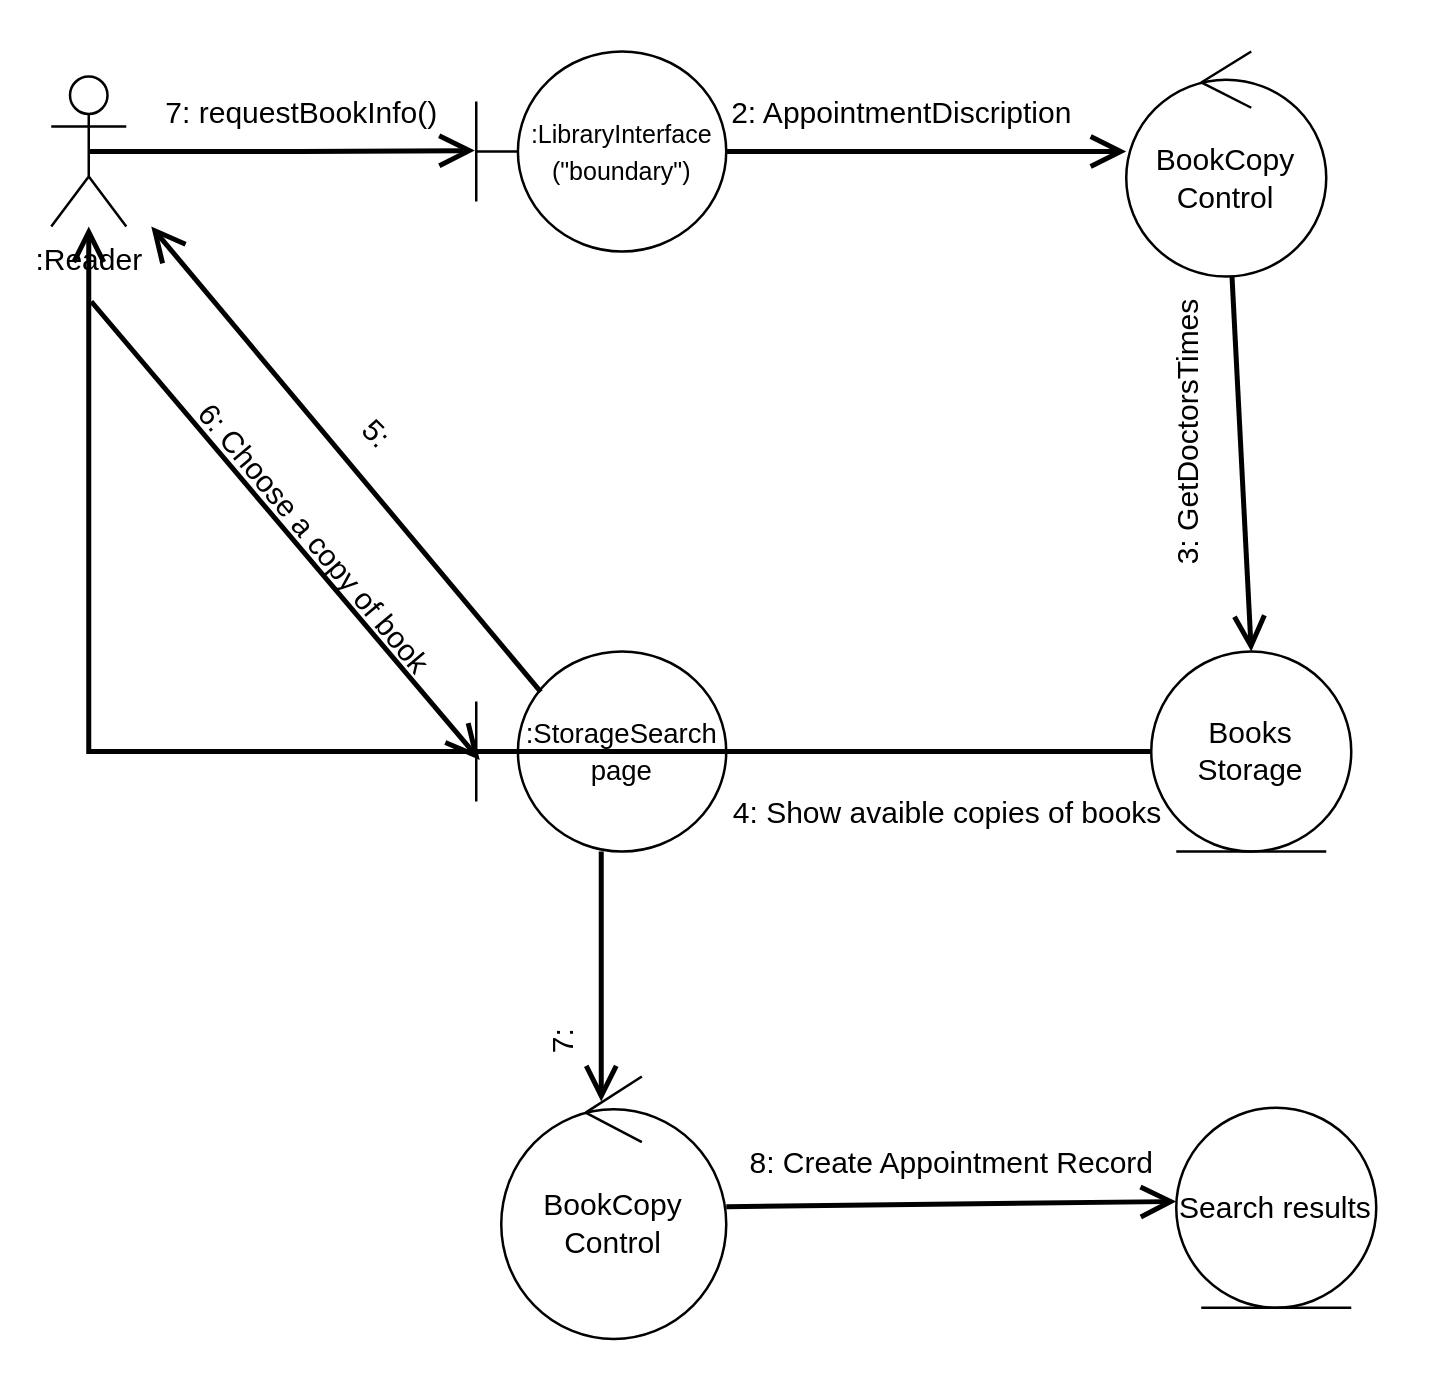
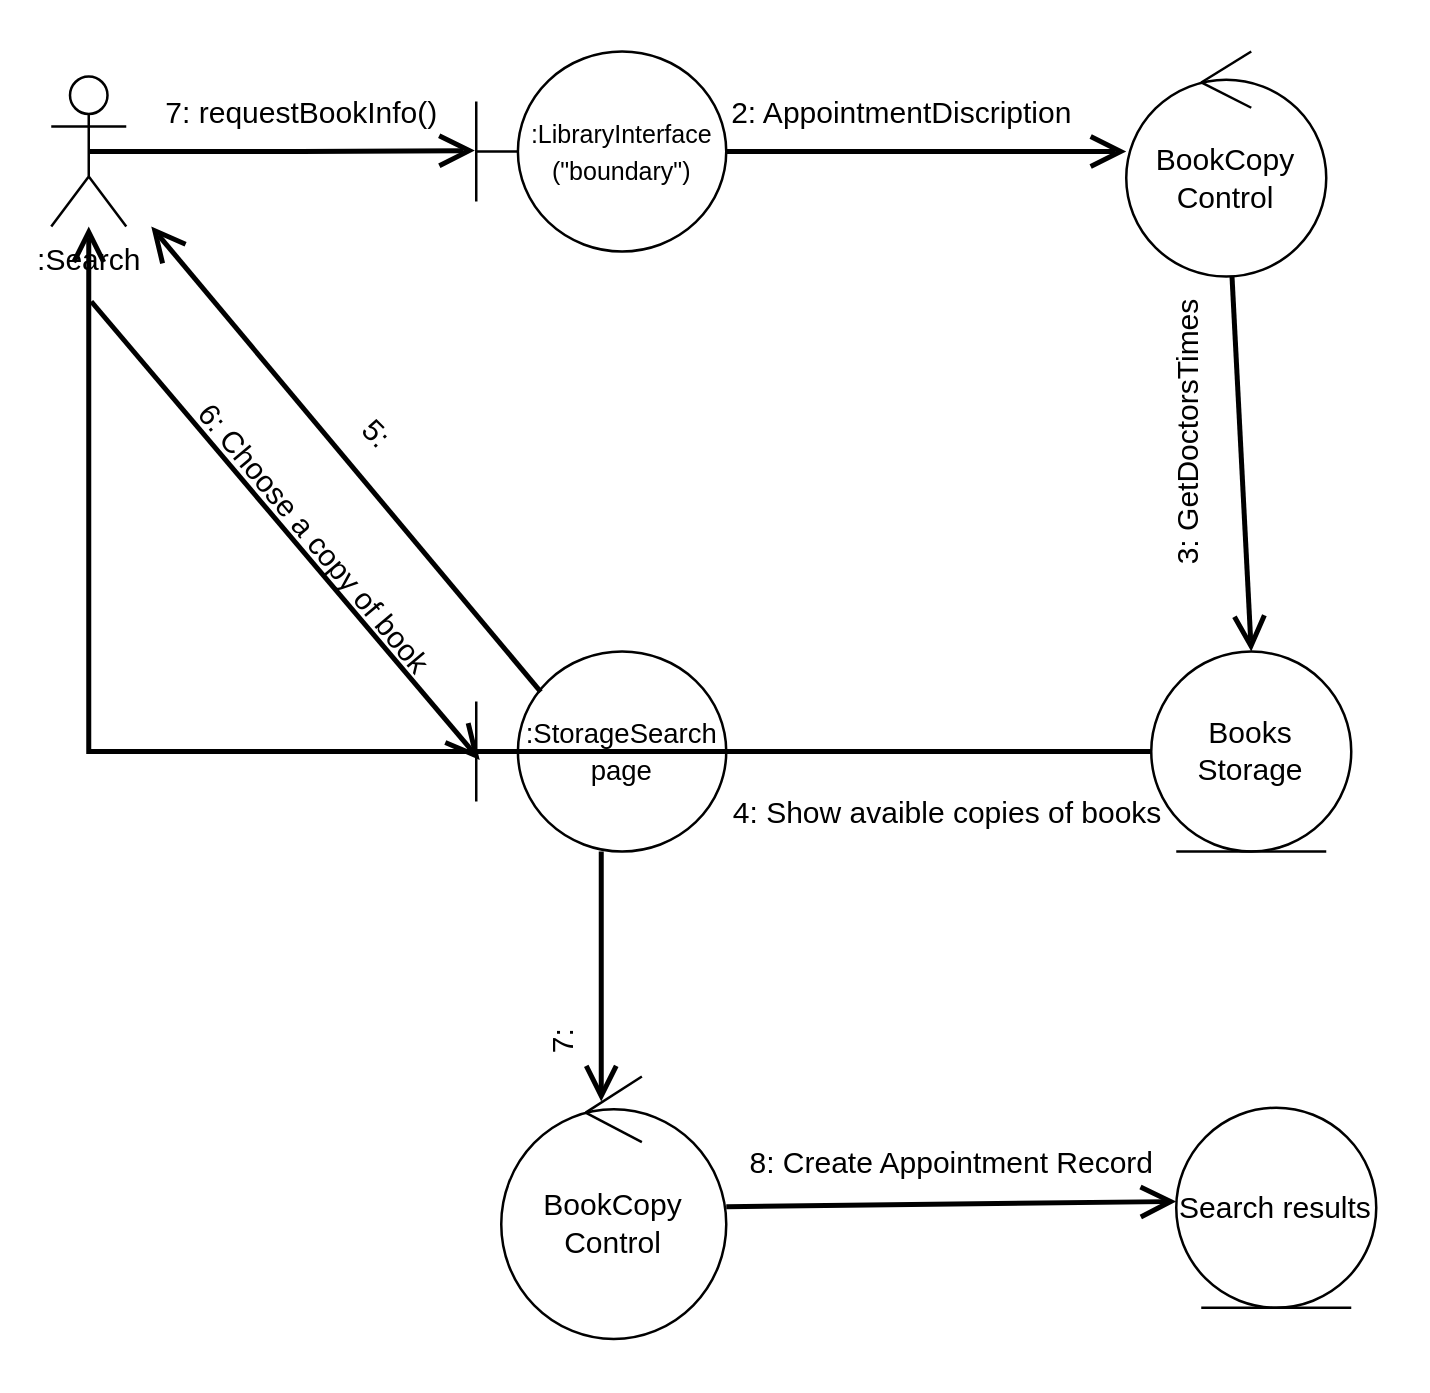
(90, 262) -> (90, 262)
